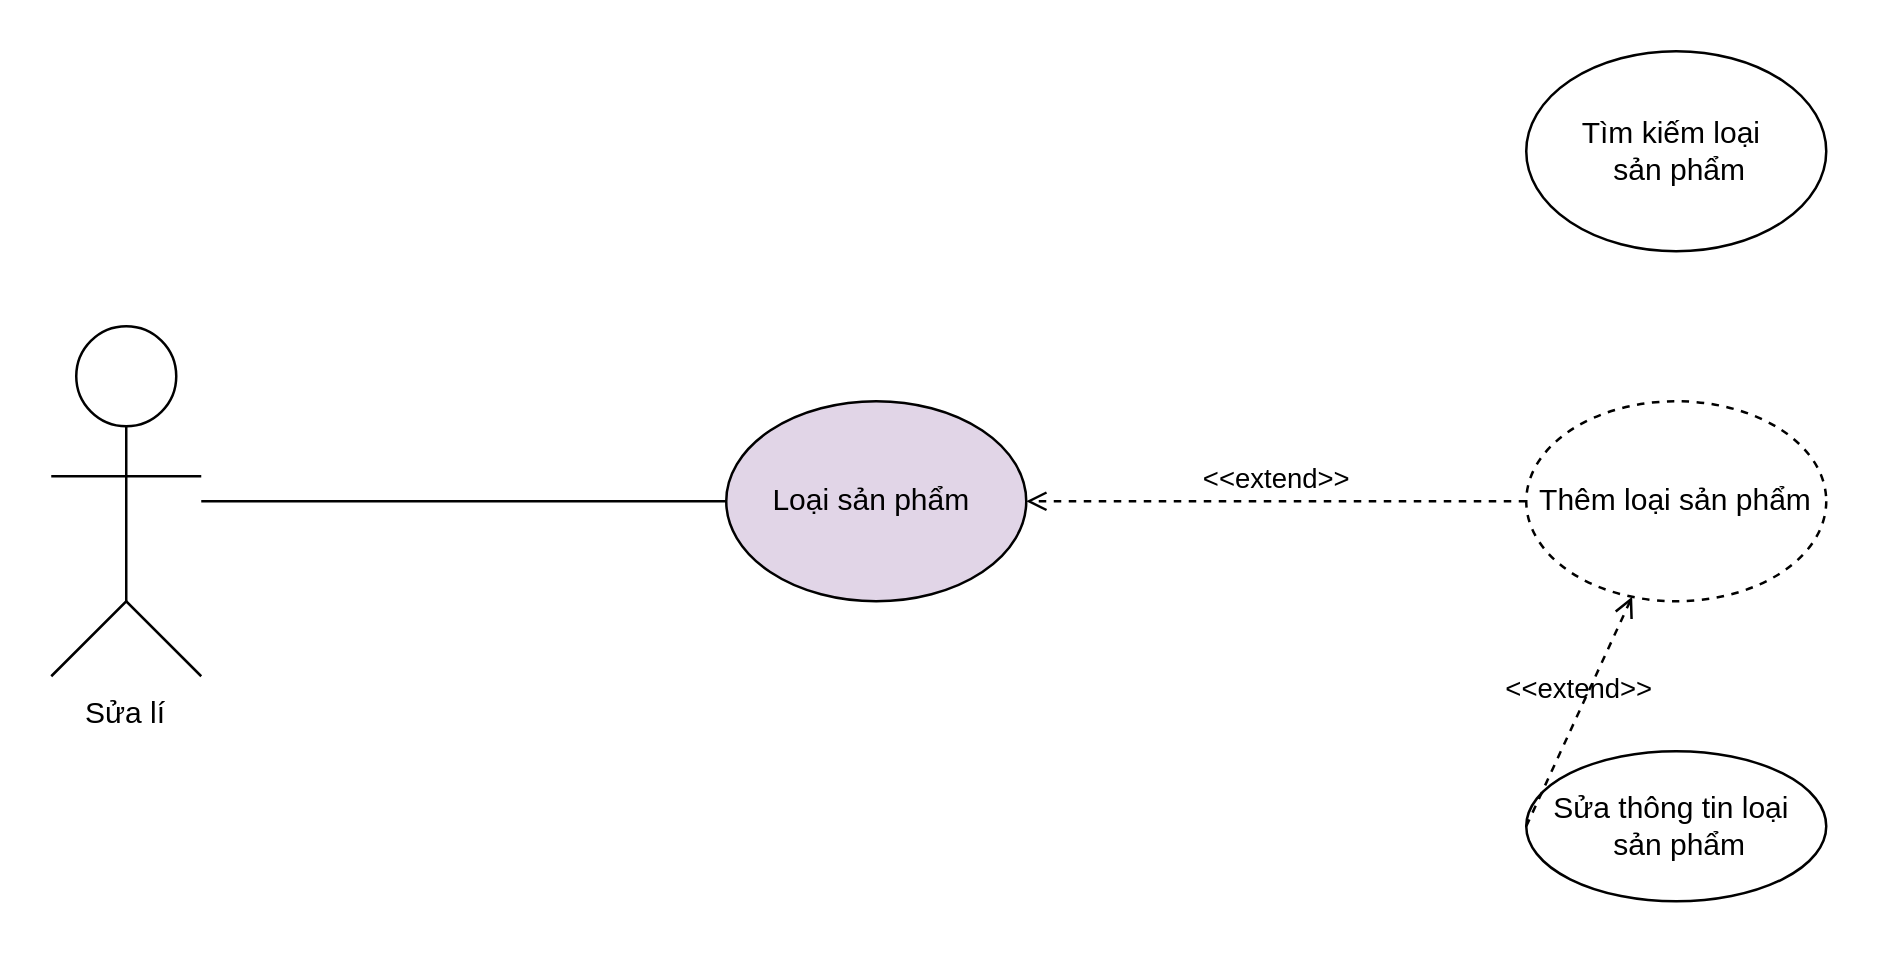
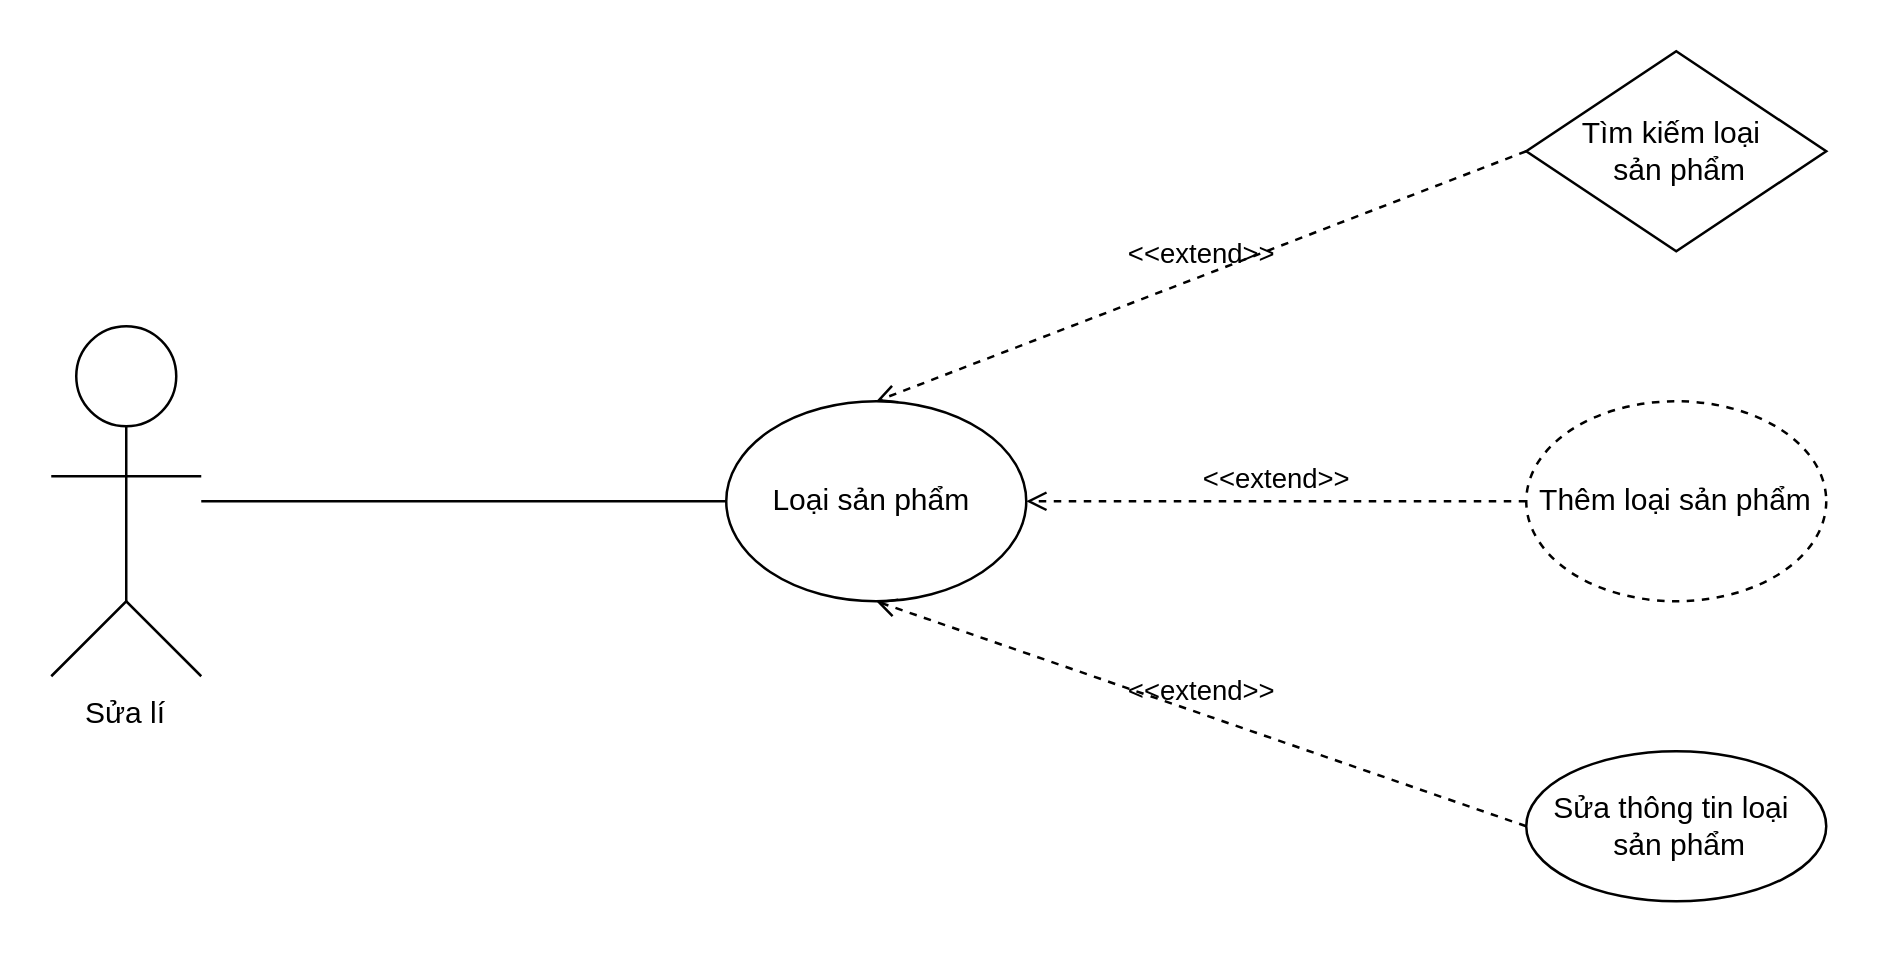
(1676, 151) -> (1676, 151)
none -> (1204, 275)
(876, 501) -> (876, 501)
(1578, 715) -> (1205, 715)
